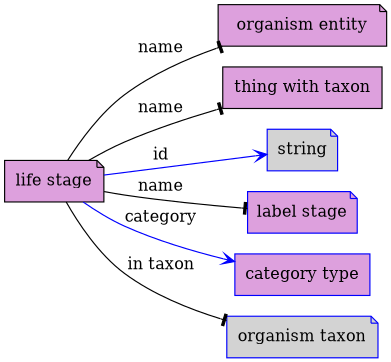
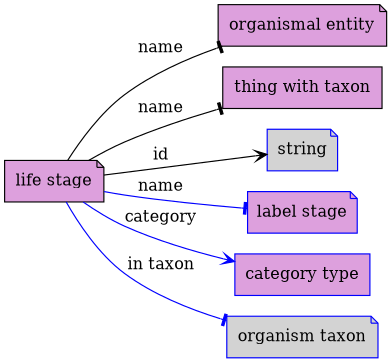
(302, 25) -> (302, 25)
(180, 165) -> (180, 165)
(173, 201) -> (173, 201)
(130, 277) -> (130, 277)
